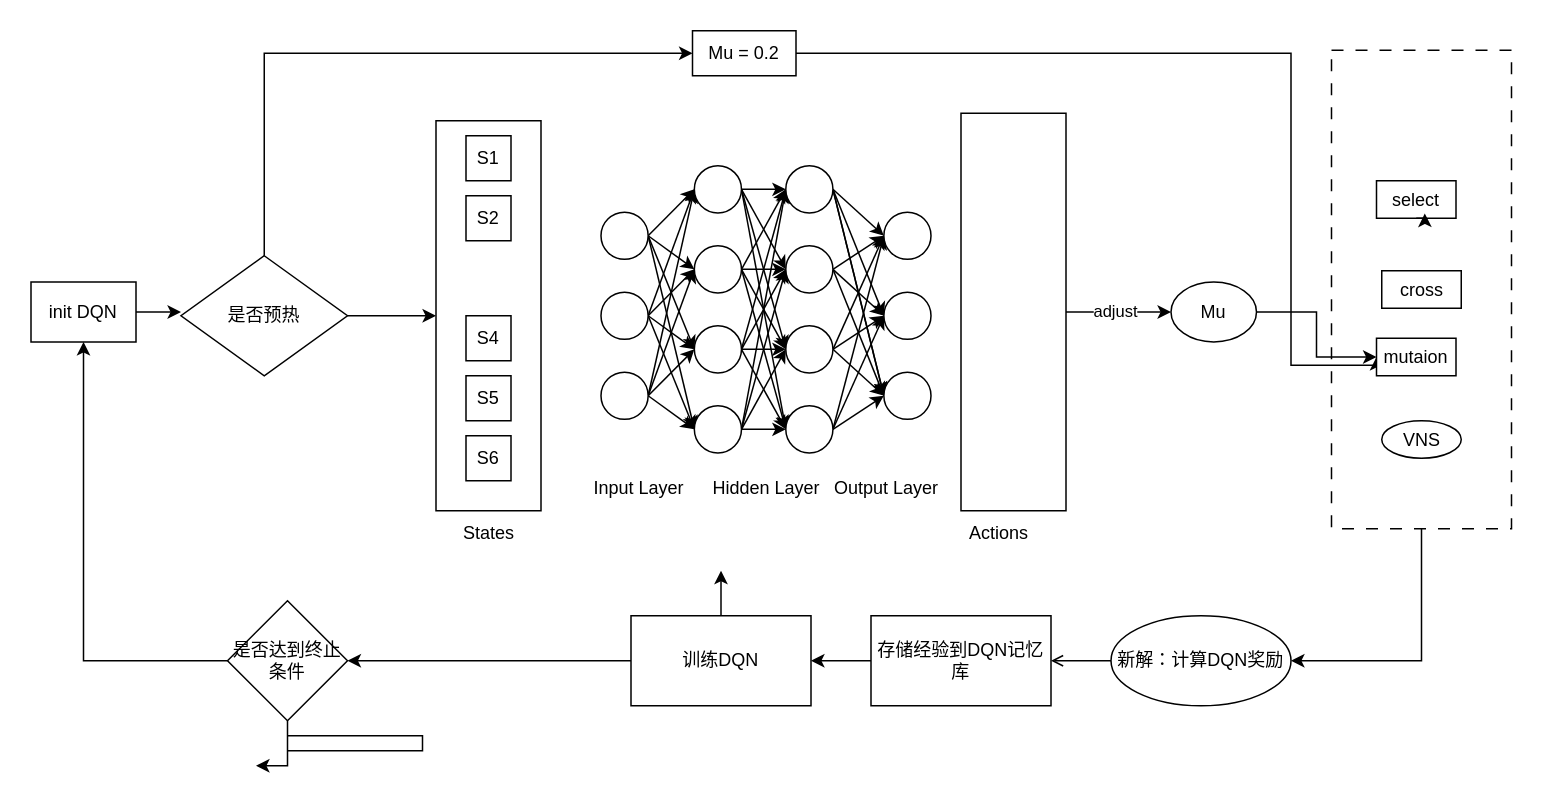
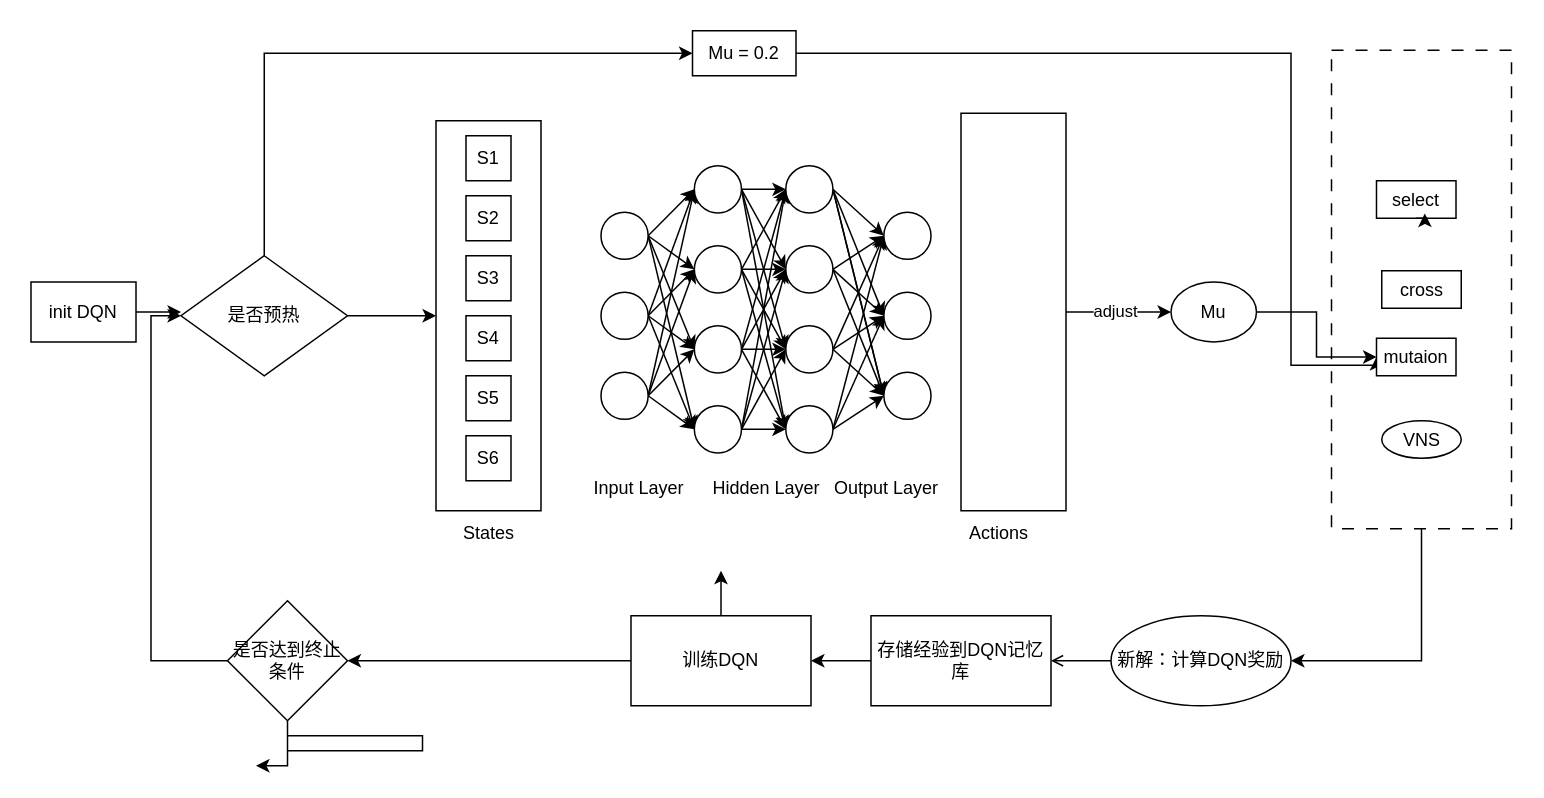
none -> (488, 278)
(83, 542) -> (151, 480)
